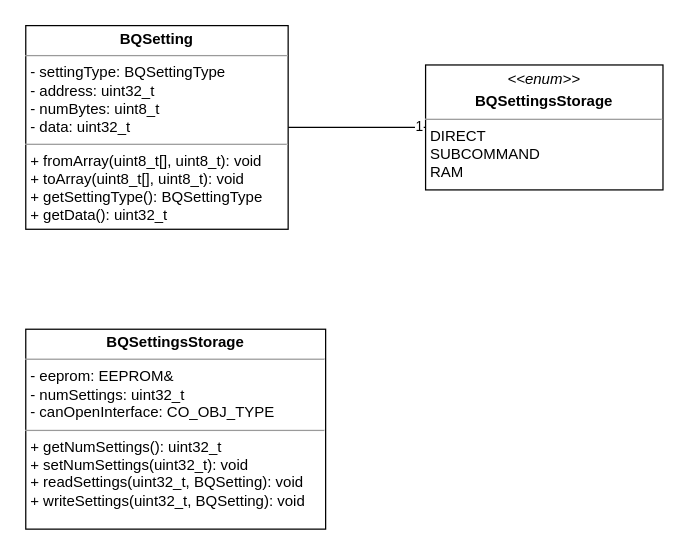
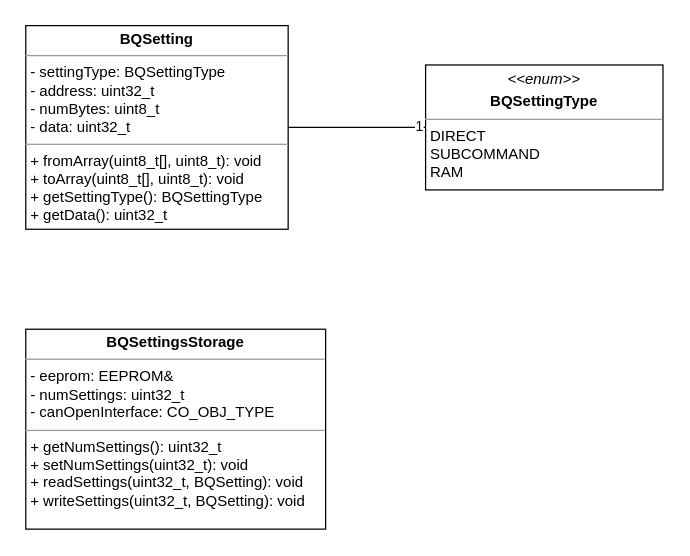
(495, 111) -> (478, 111)
